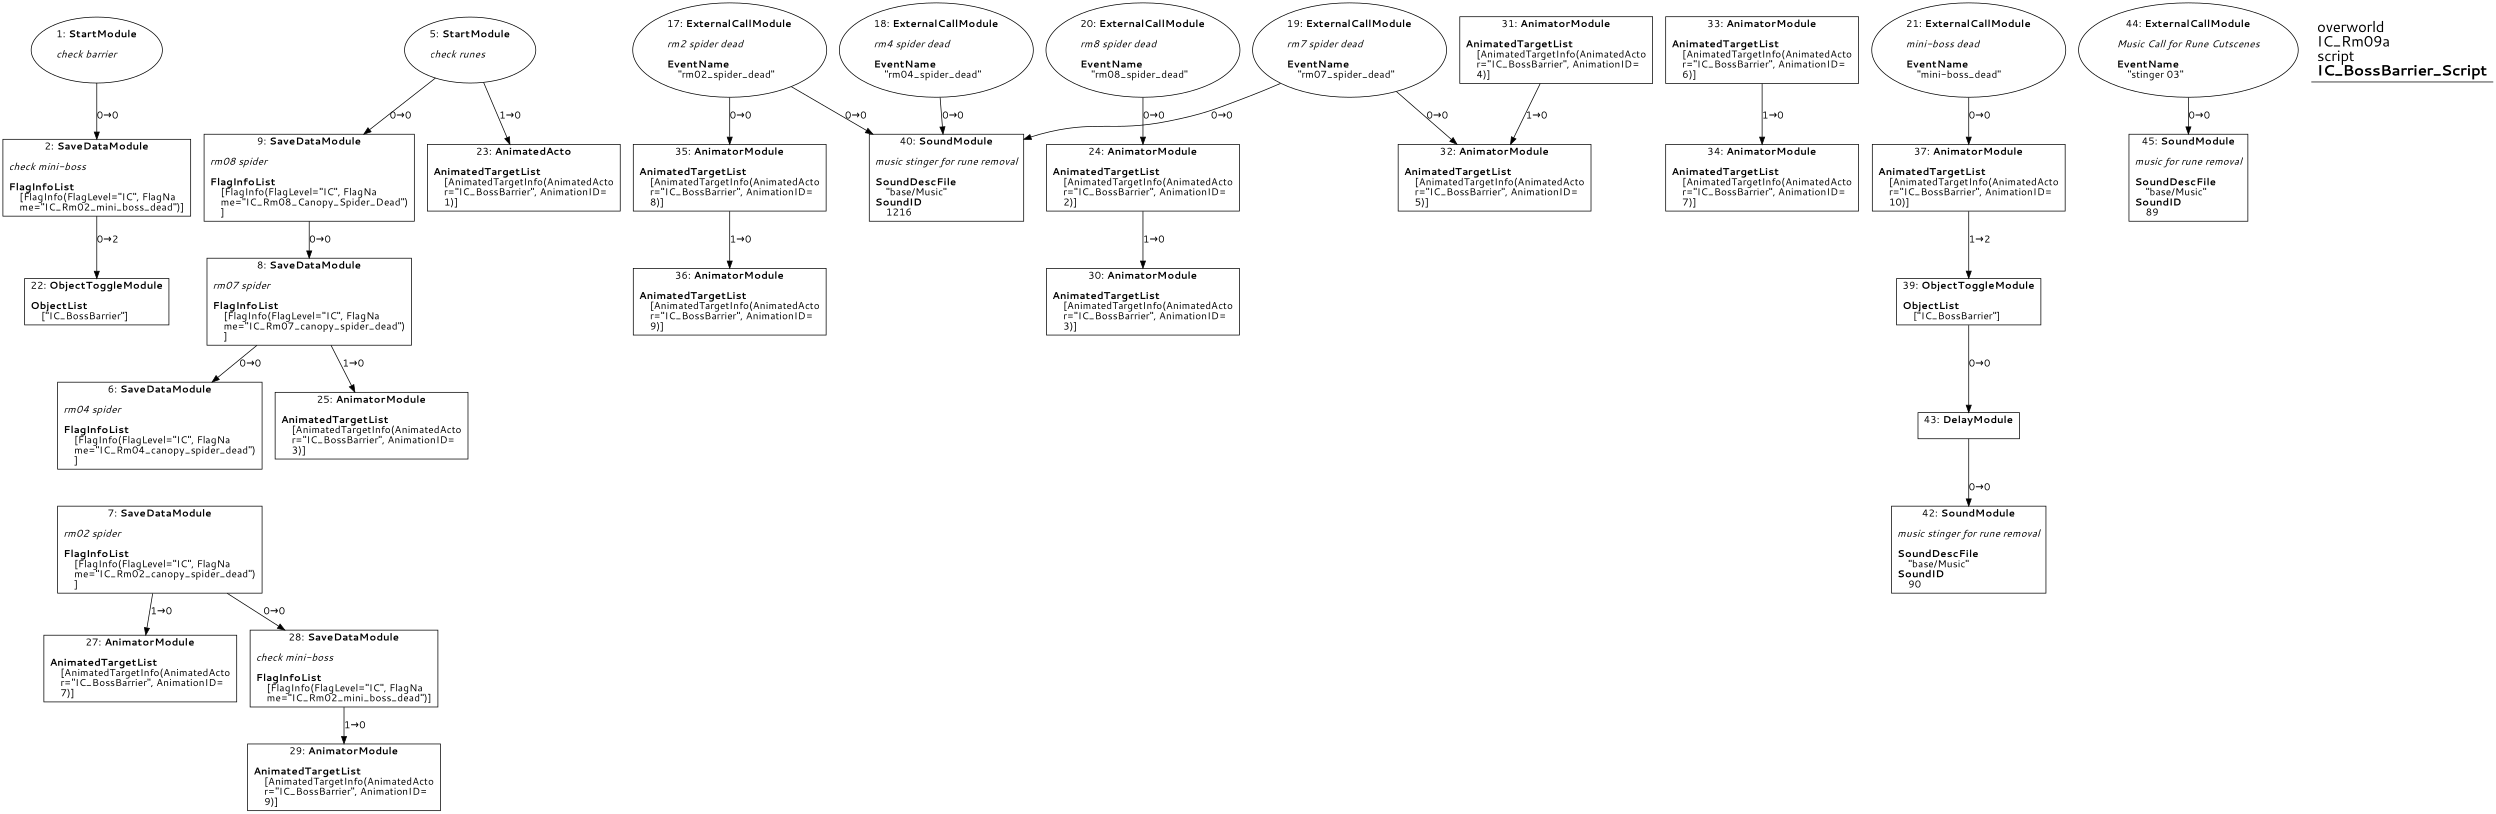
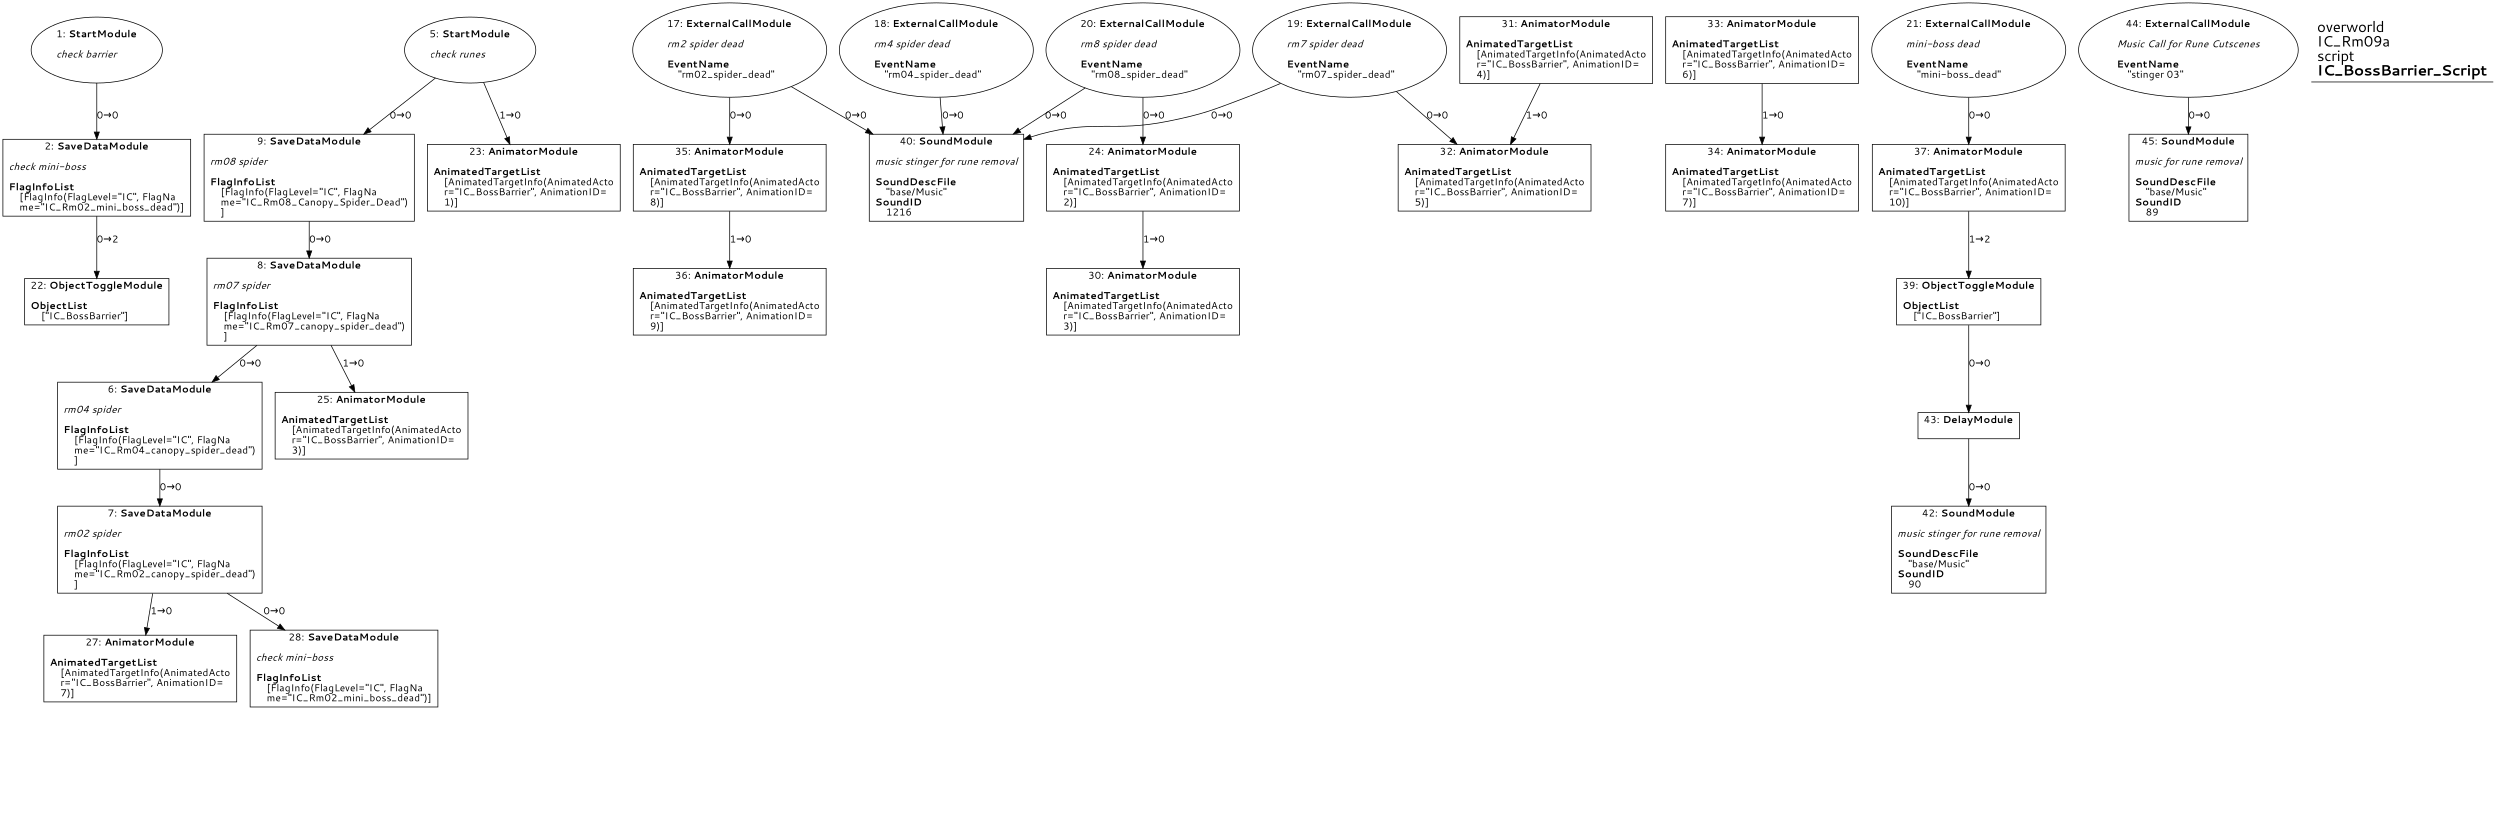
none -> (1052, 109)
(533, 152) -> (533, 152)
none -> (160, 484)
(344, 777) -> none
